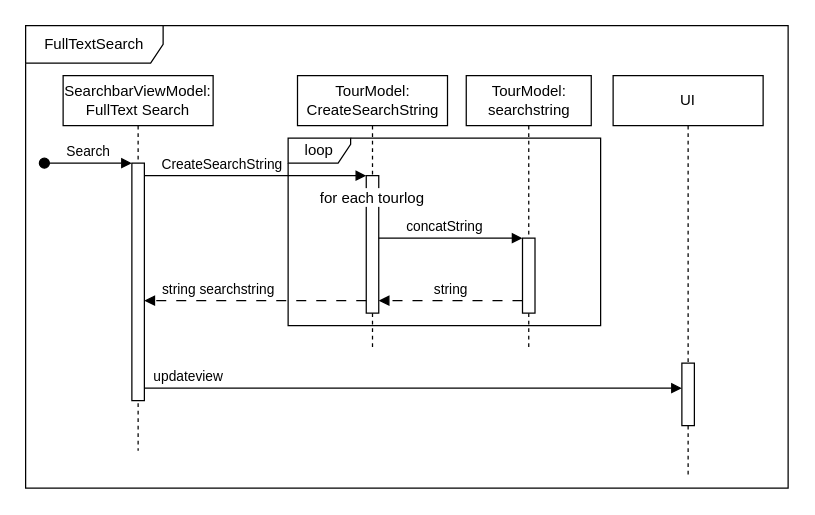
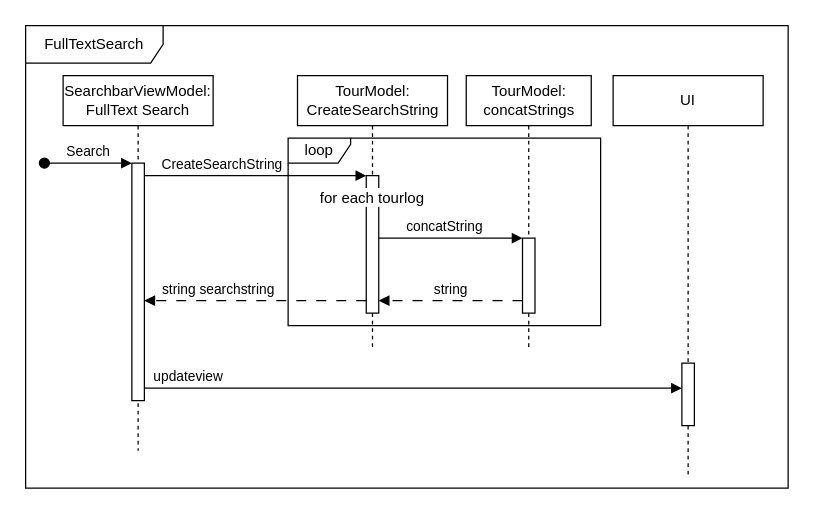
(529, 101) -> (529, 101)
